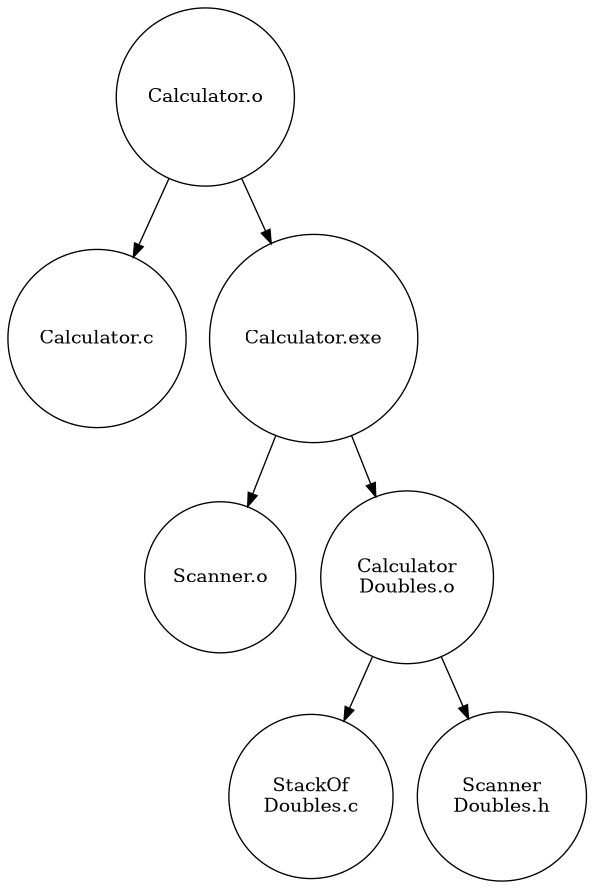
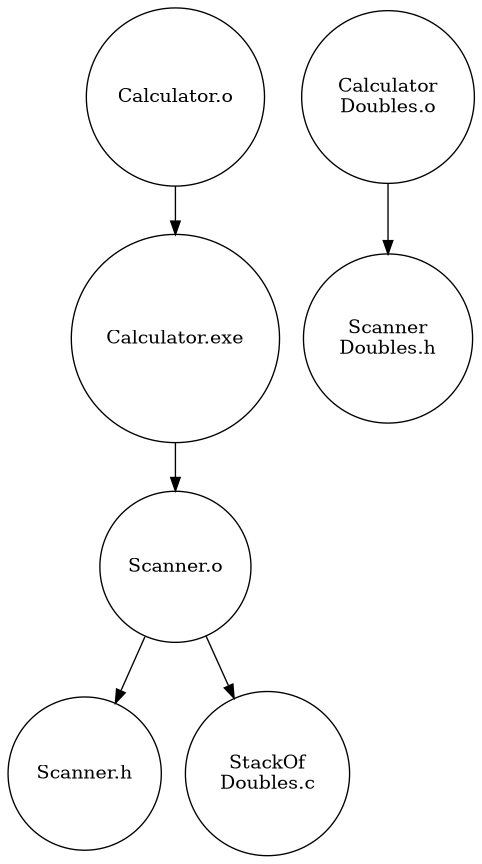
(97, 339) -> none
(361, 460) -> none
(361, 682) -> (217, 661)
none -> (85, 774)
